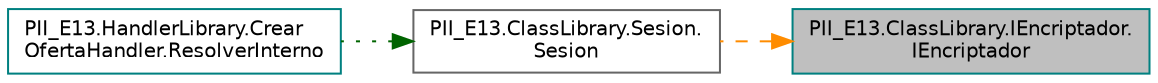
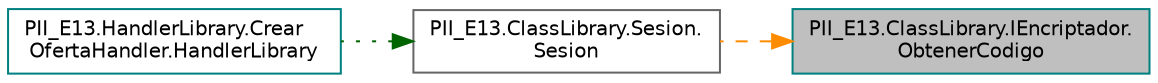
(174, 41) -> (174, 41)
(971, 41) -> (971, 41)
